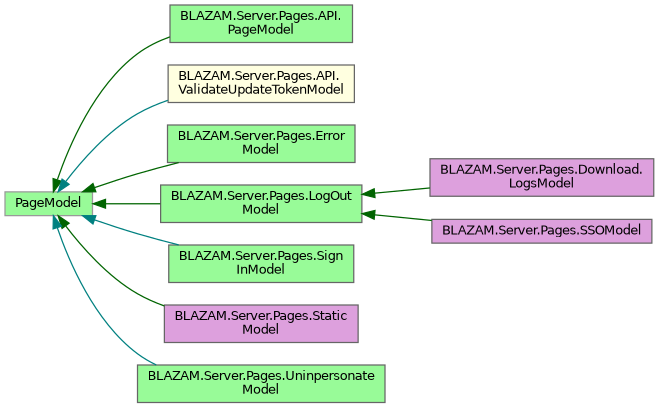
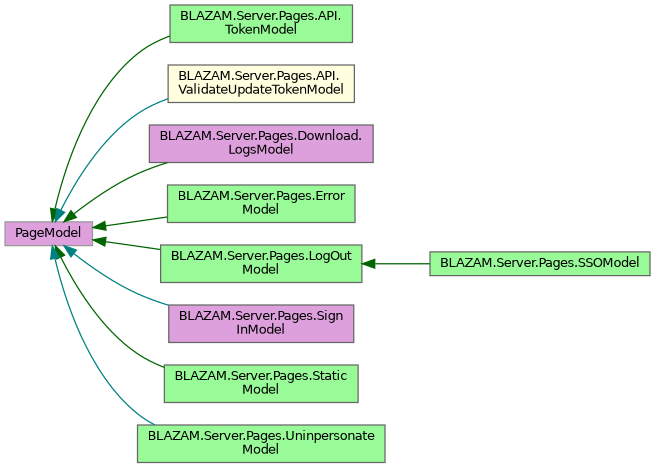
(261, 24) -> (261, 24)
(402, 191) -> (118, 184)
(49, 204) -> (49, 234)
(542, 231) -> (540, 264)
(261, 264) -> (261, 324)
(261, 324) -> (261, 384)
